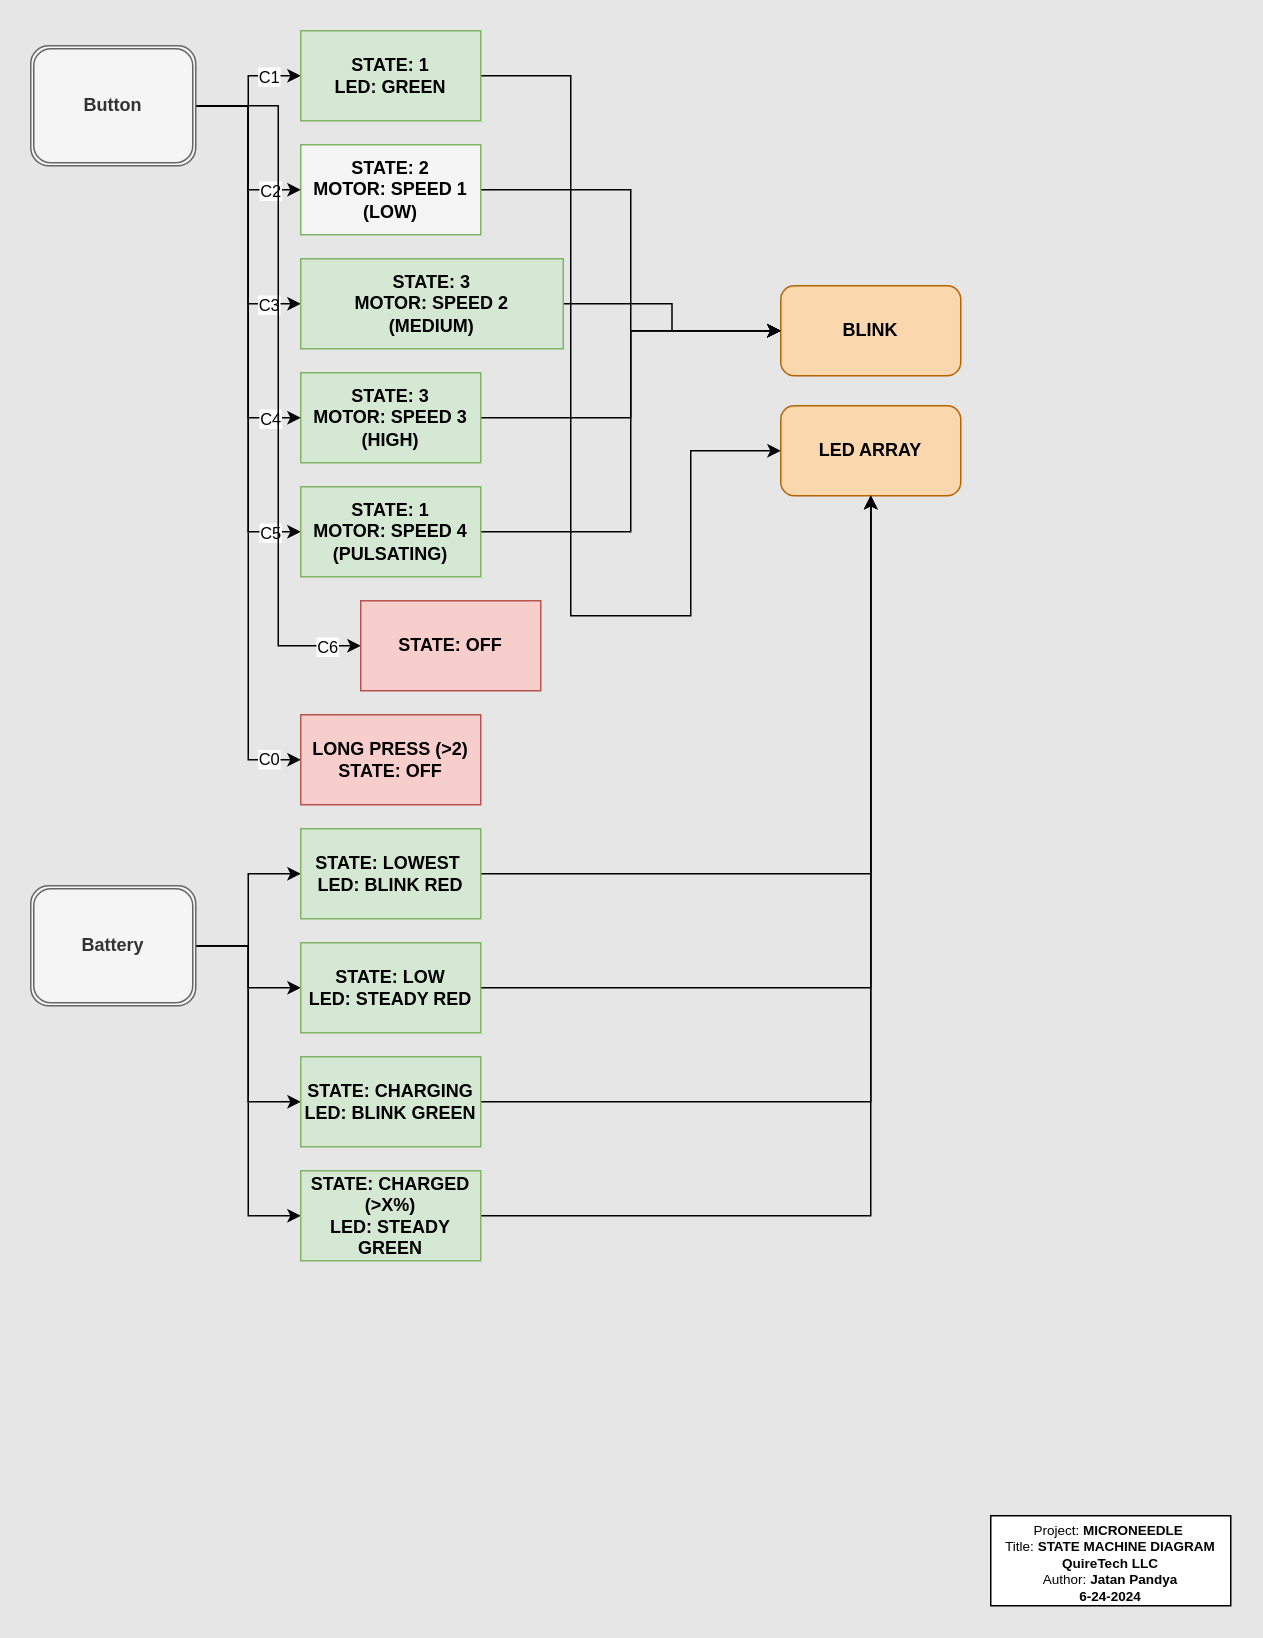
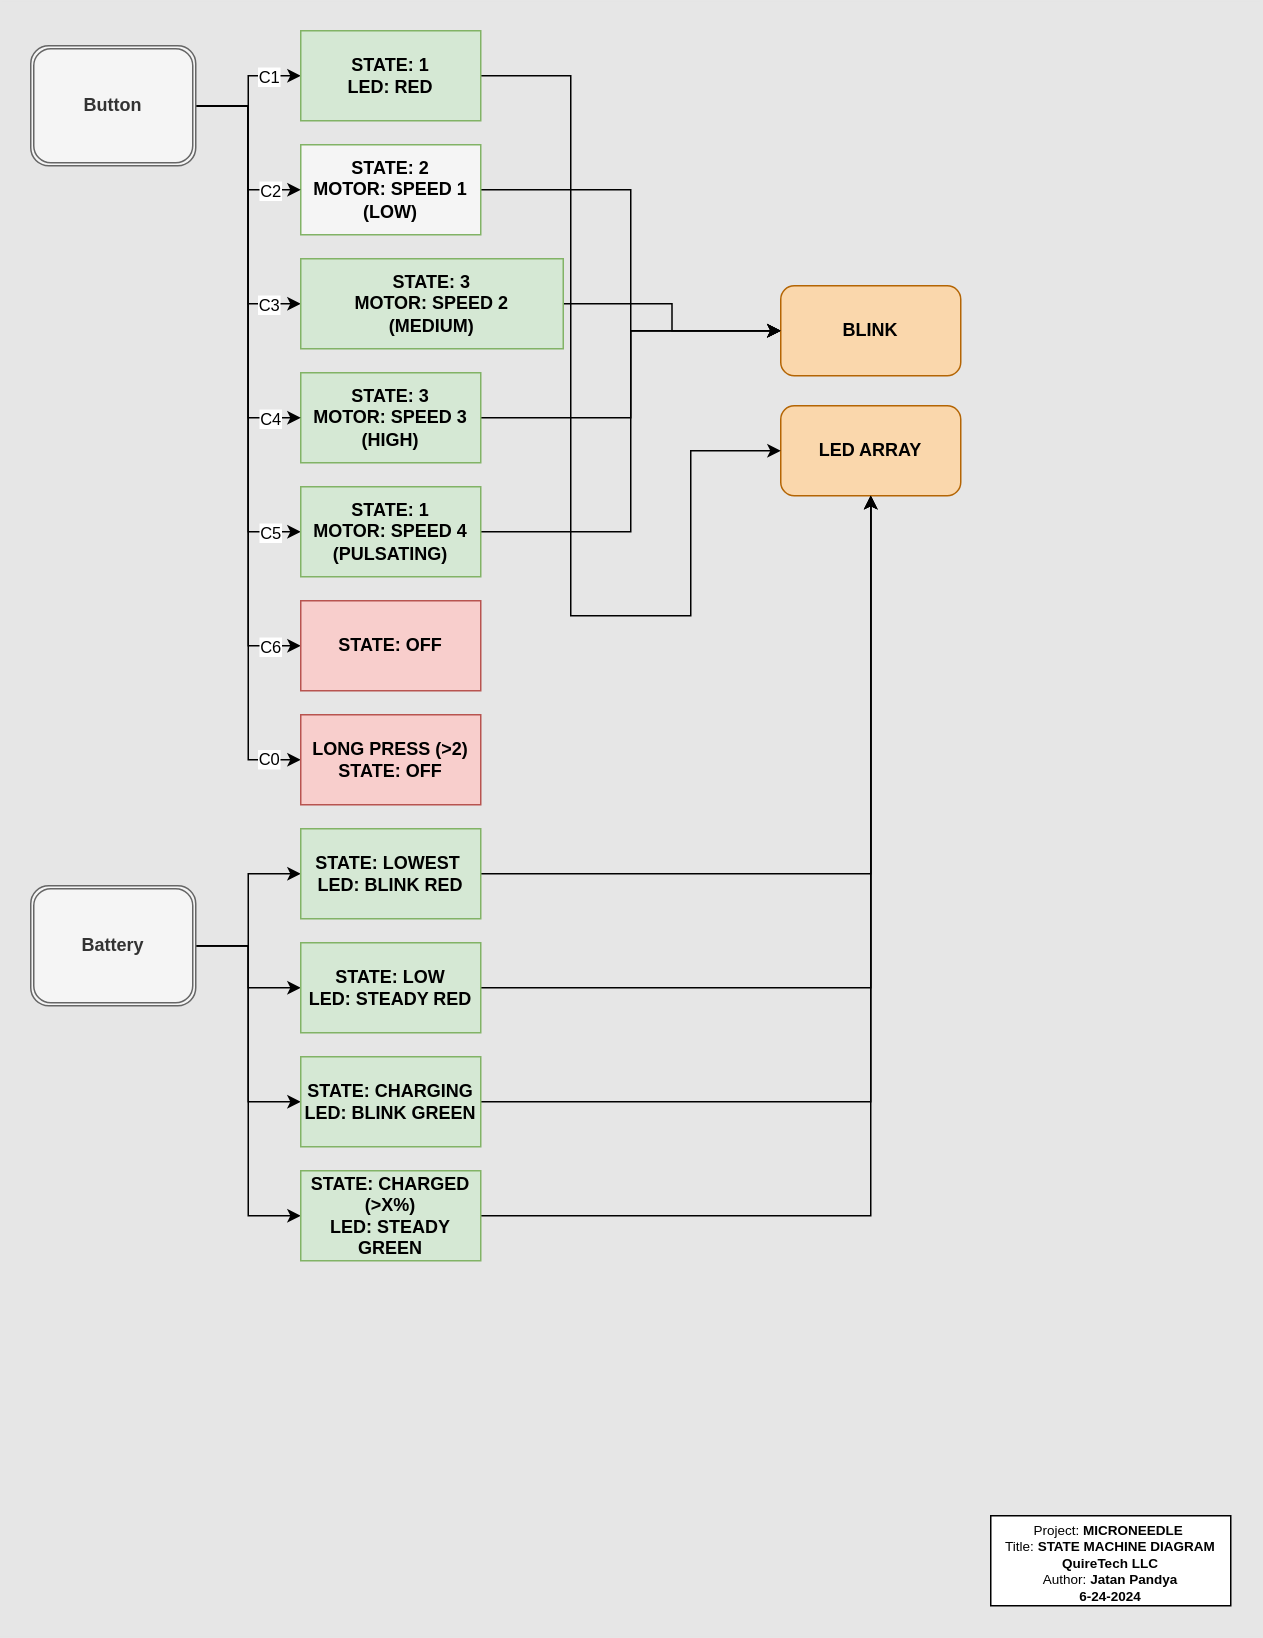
(391, 76) -> (391, 76)
(451, 646) -> (391, 646)
